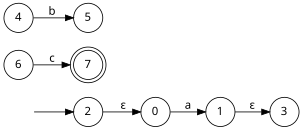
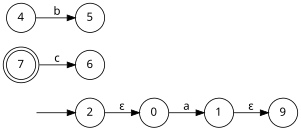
(48, 65) -> (53, 65)
(284, 112) -> (283, 113)
